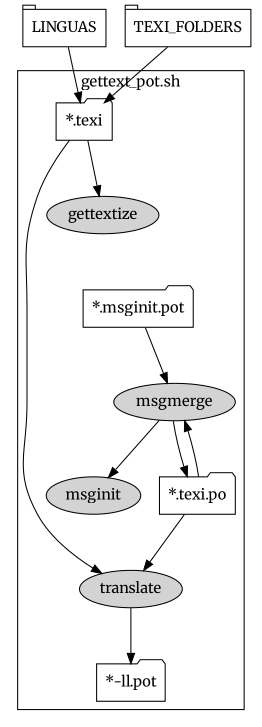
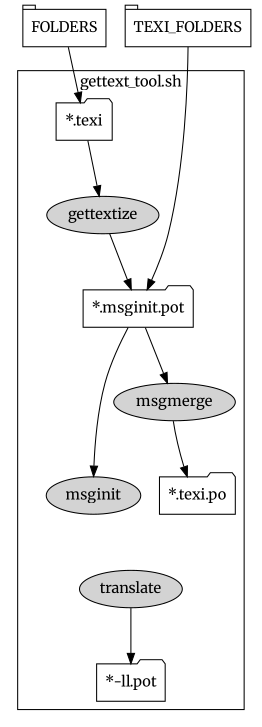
(64, 28) -> (64, 28)
(133, 77) -> (180, 165)
(131, 83) -> (131, 83)
none -> (119, 257)
(27, 363) -> none
(137, 445) -> (102, 394)
(194, 454) -> none
(167, 538) -> none
